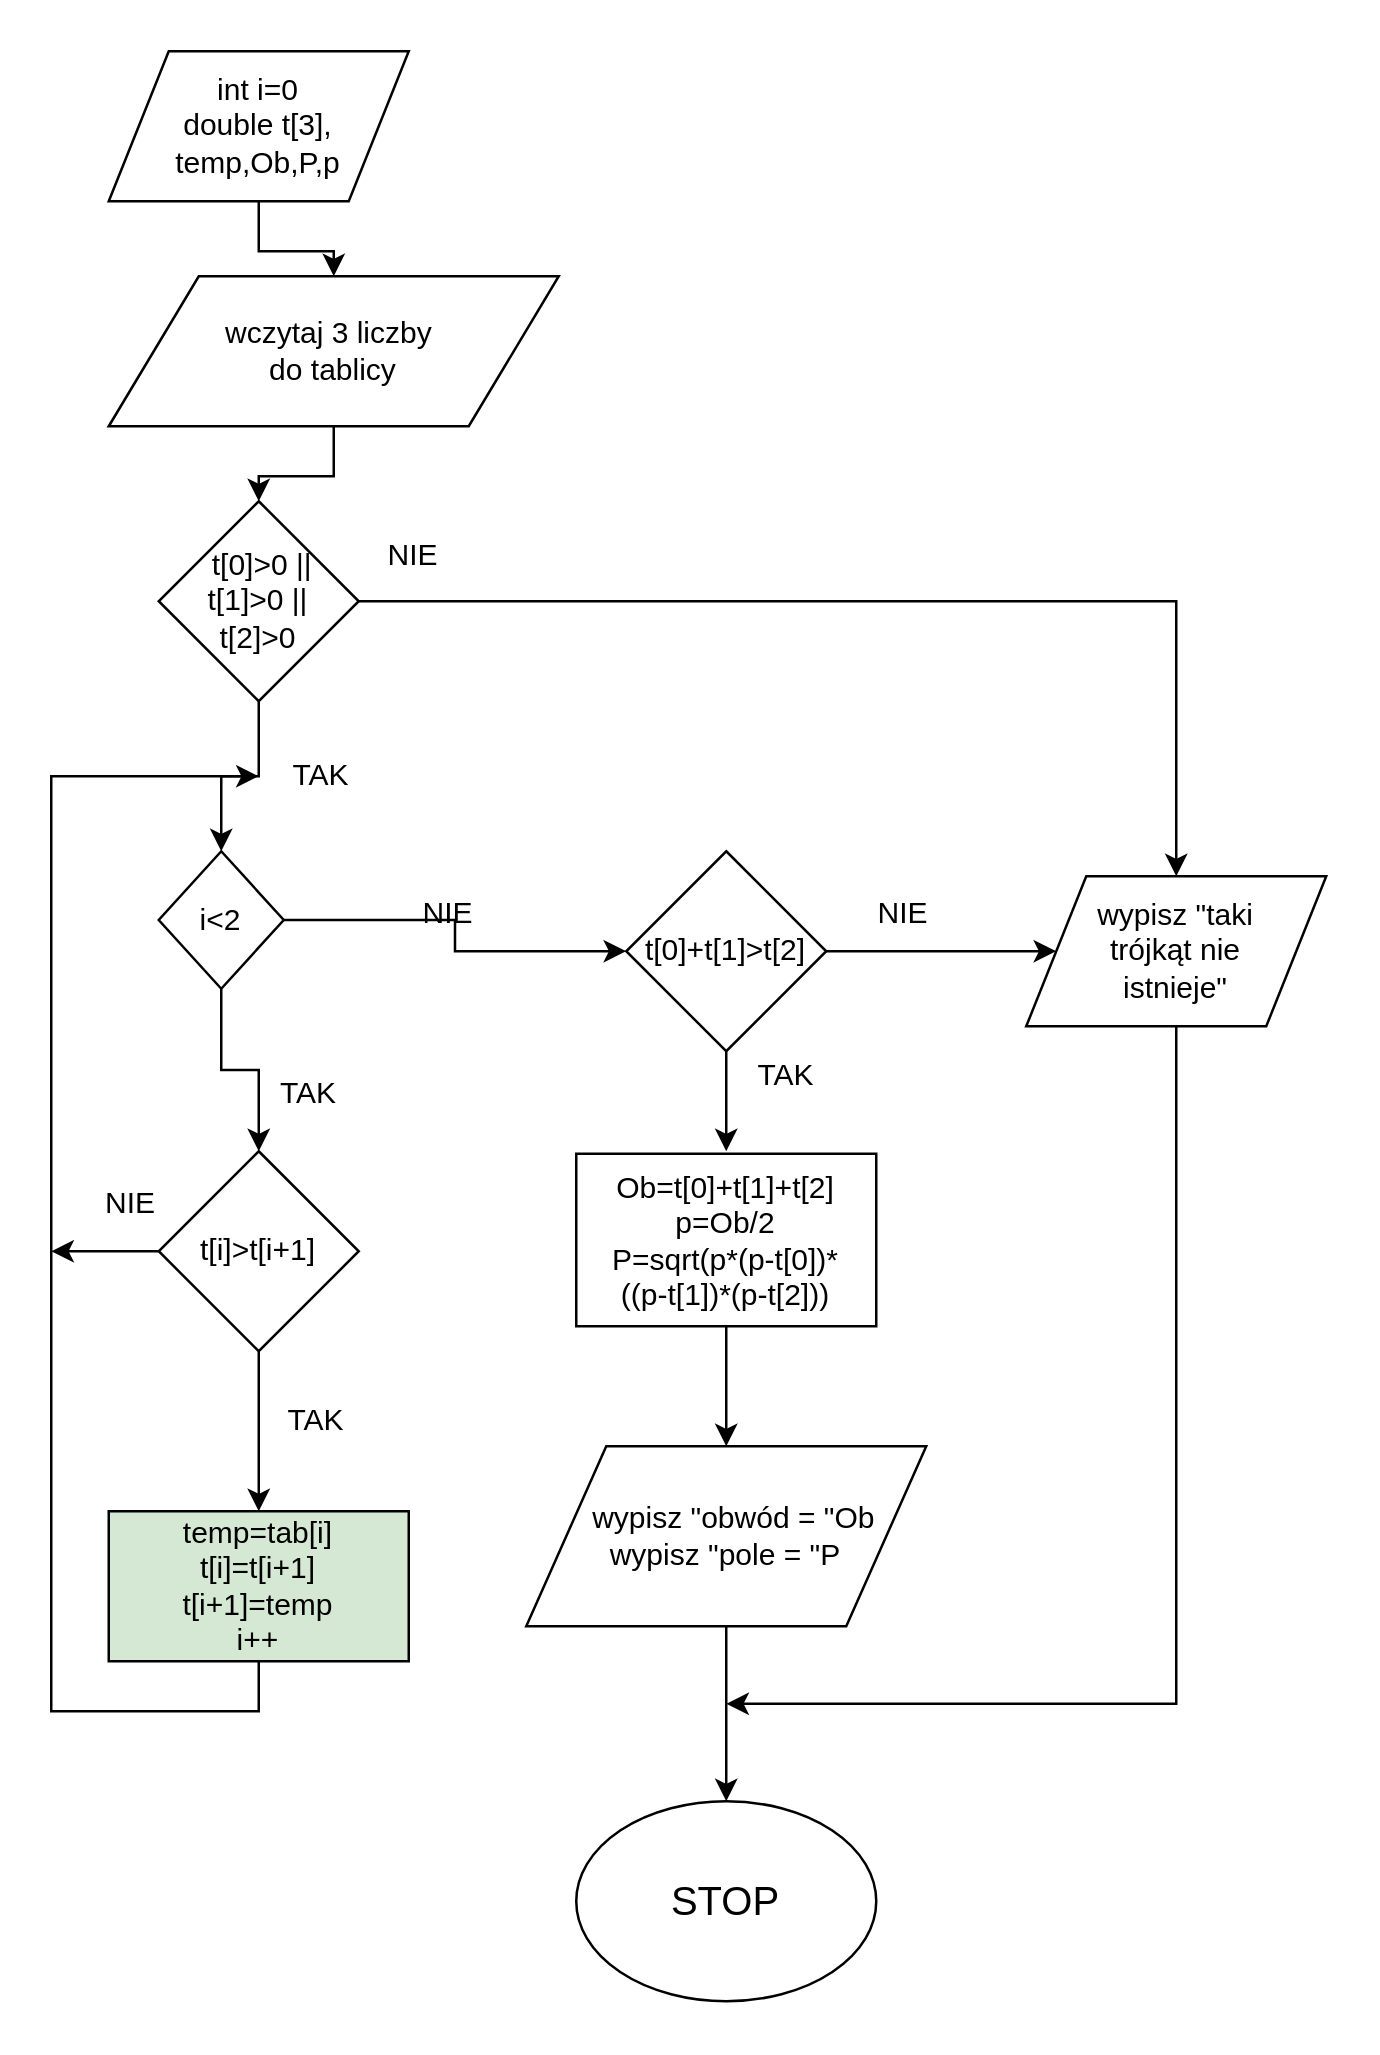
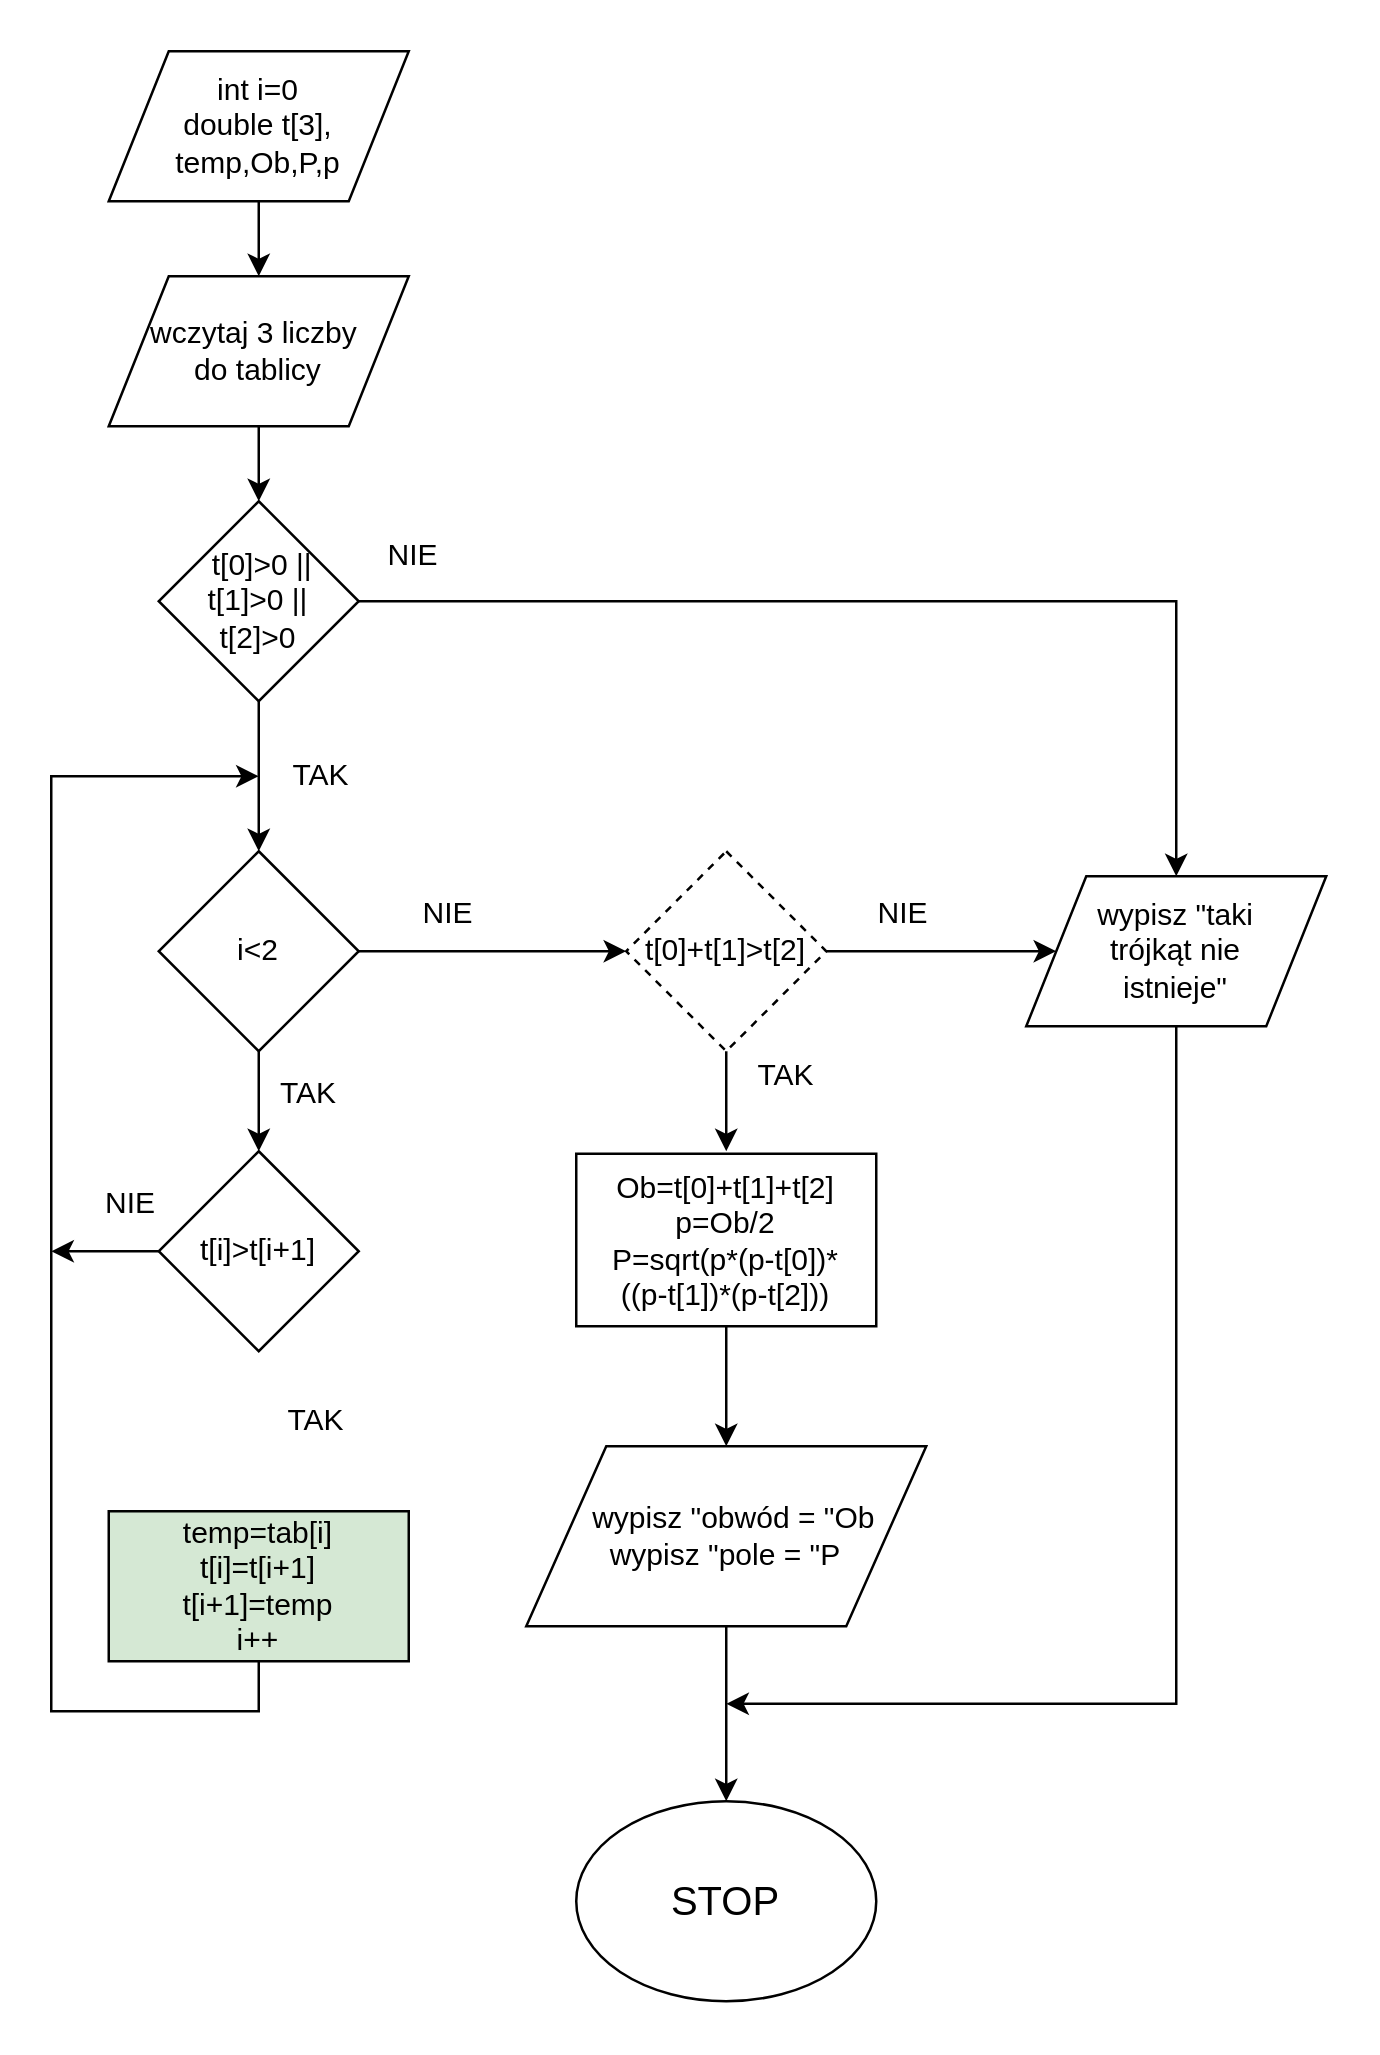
(334, 351) -> (259, 351)
(221, 920) -> (259, 951)
(726, 951) -> (726, 951)
(259, 1423) -> none
